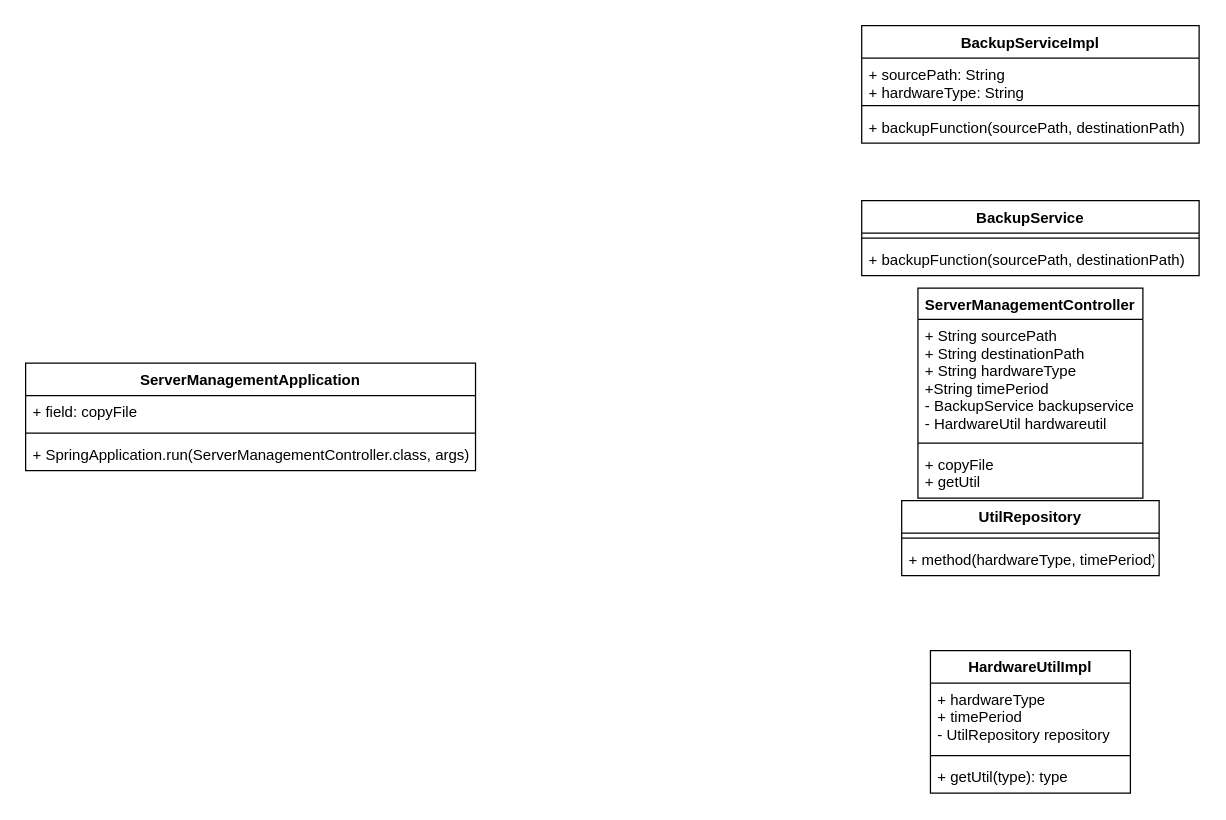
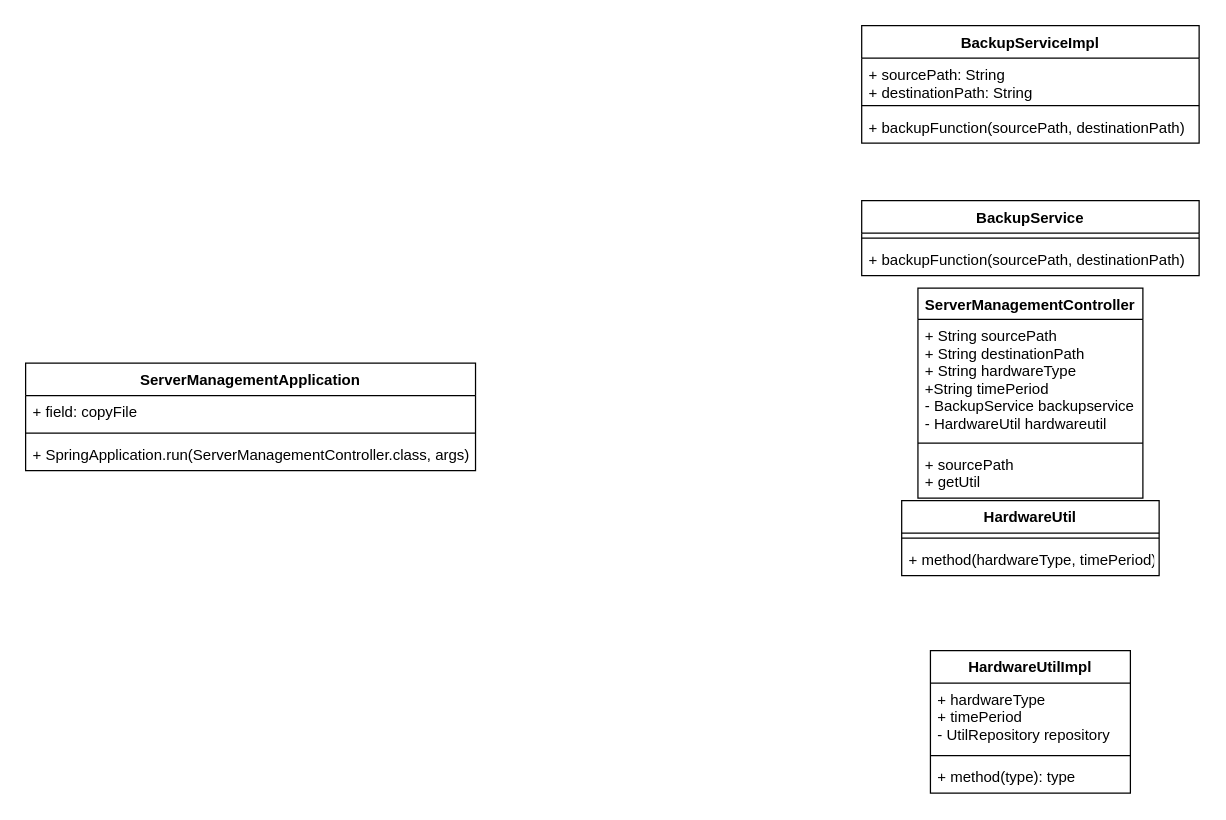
(945, 75) -> (945, 75)
(961, 465) -> (973, 465)
(1030, 518) -> (1030, 518)
(1016, 778) -> (1016, 778)
